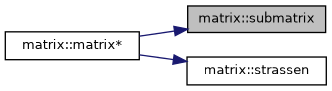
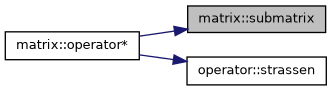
(72, 46) -> (72, 46)
(257, 71) -> (257, 71)
